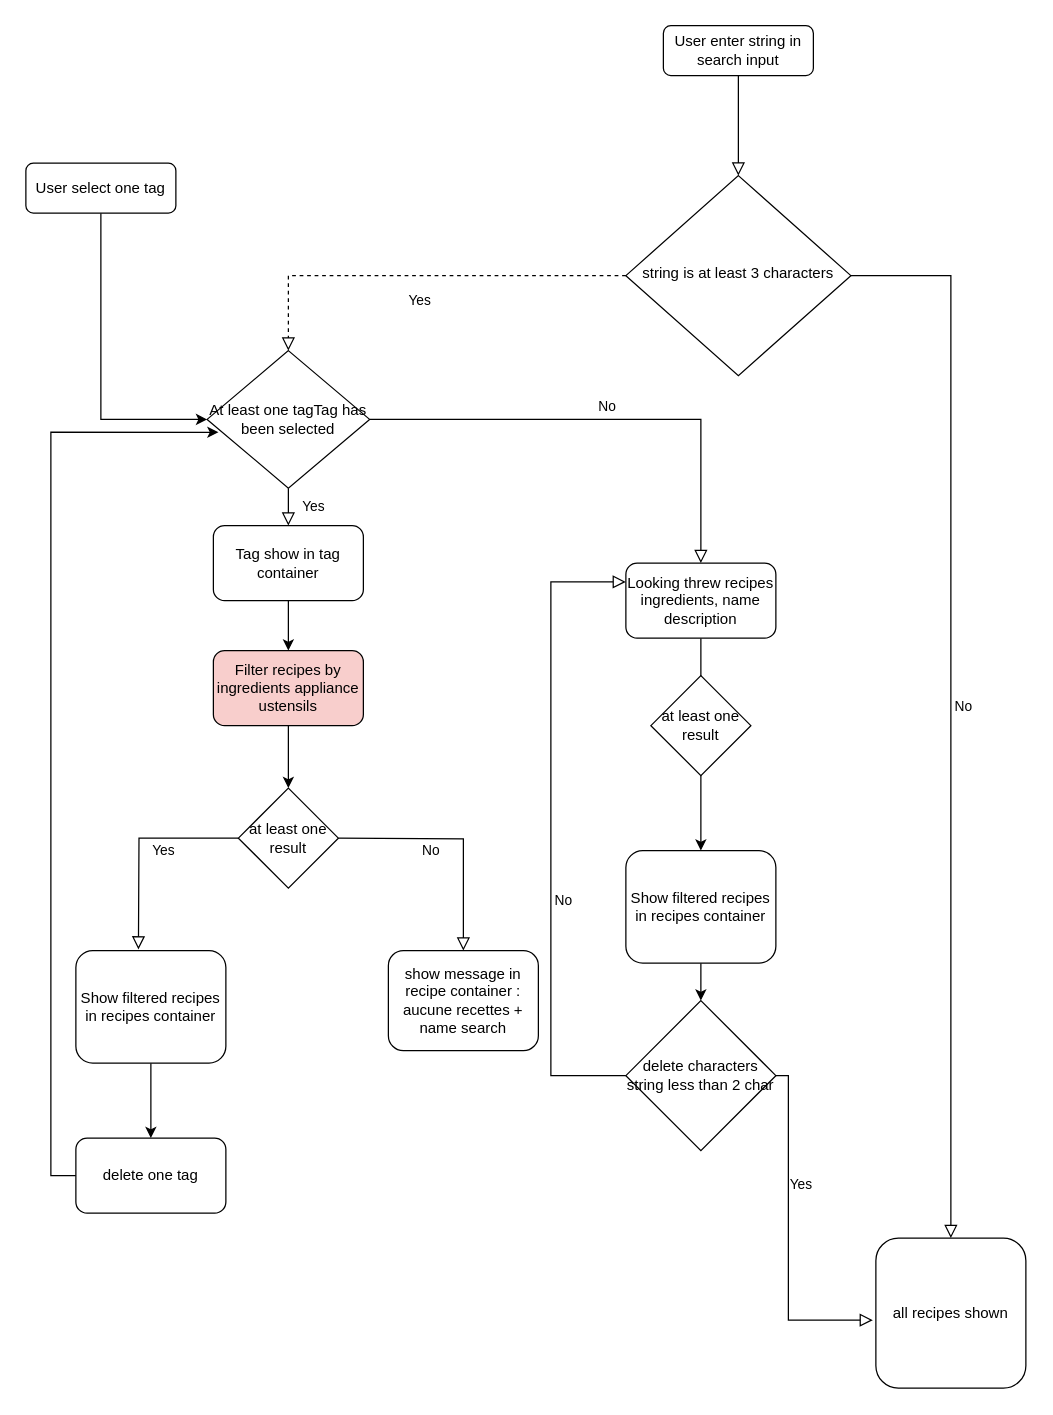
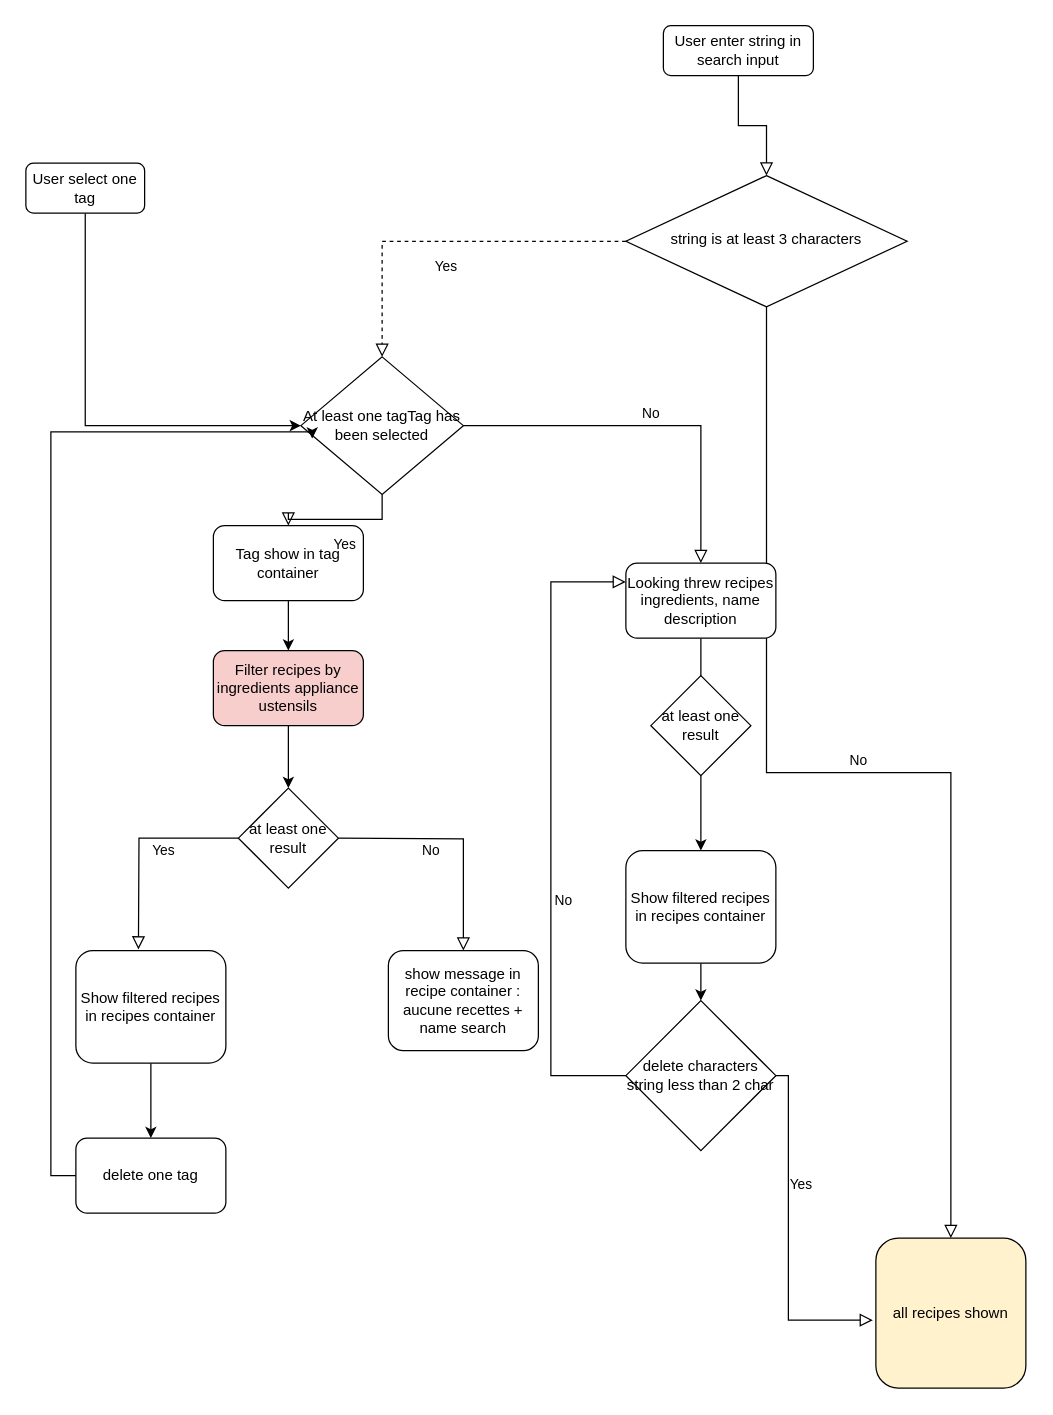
(101, 188) -> (85, 188)
(738, 276) -> (766, 241)
(288, 419) -> (382, 426)
(951, 1313) -> (951, 1313)
